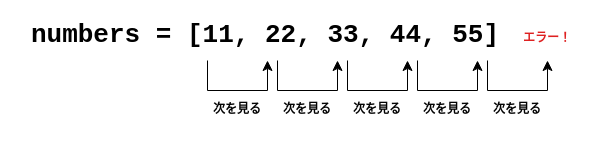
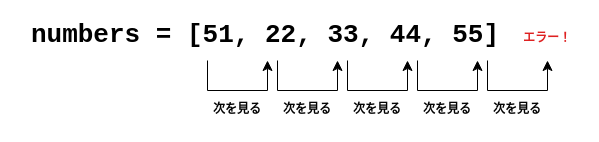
(266, 36) -> (266, 36)
